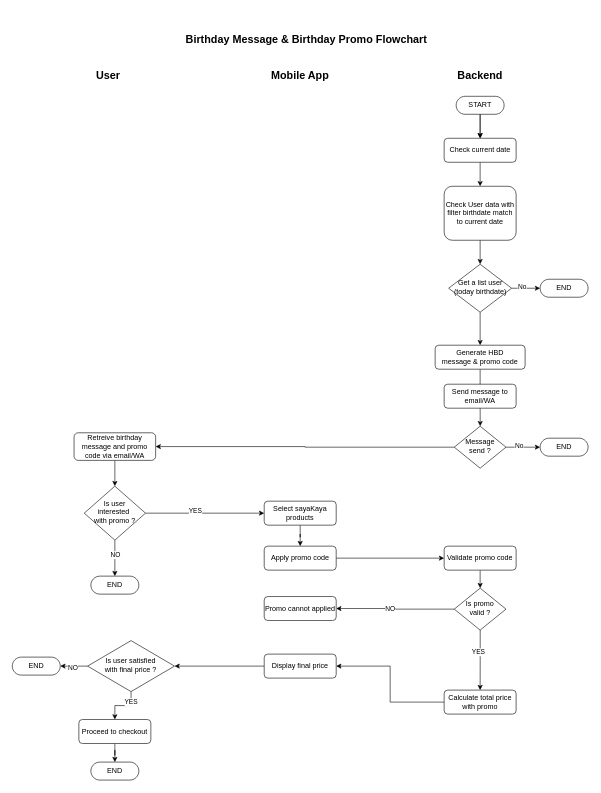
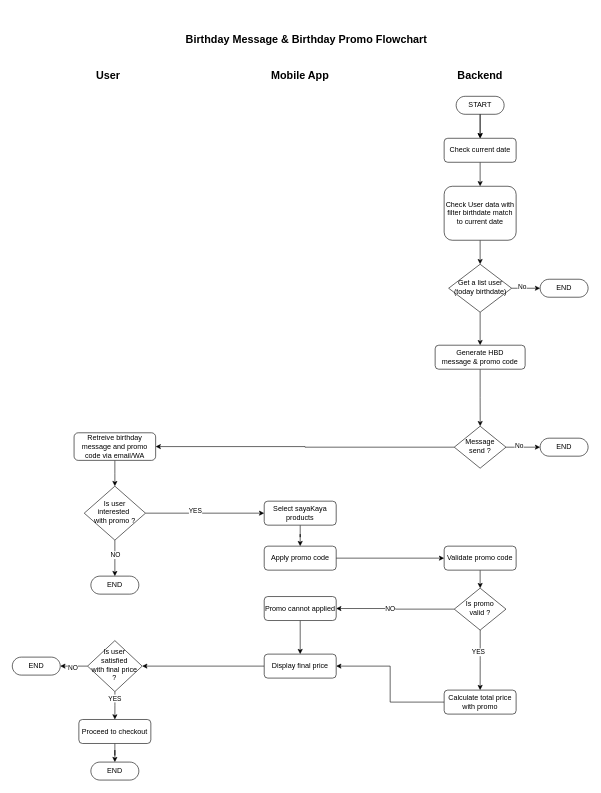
(480, 396) -> none
none -> (300, 648)
(131, 666) -> (115, 666)
